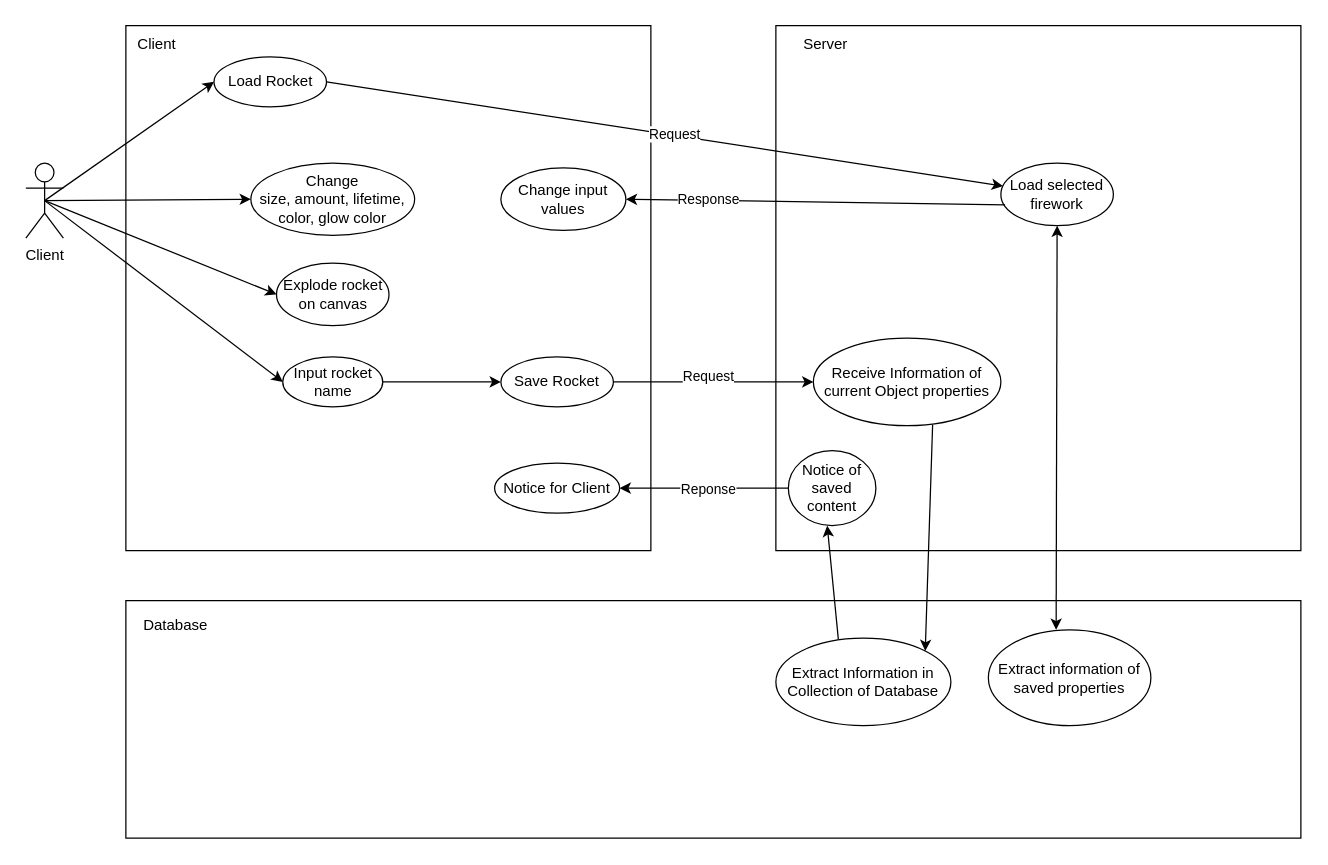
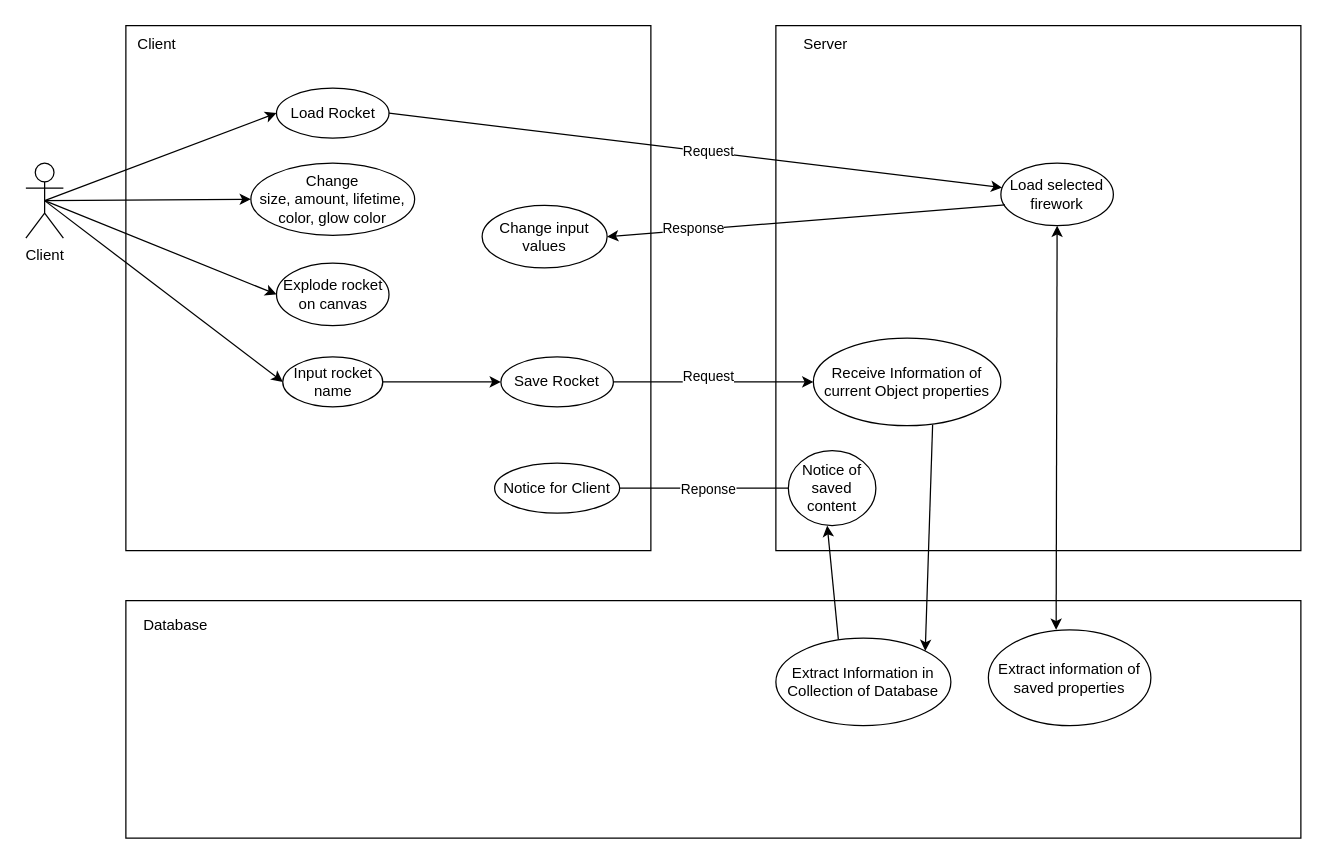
(270, 82) -> (333, 113)
(563, 199) -> (544, 237)
(629, 488) -> (625, 488)
